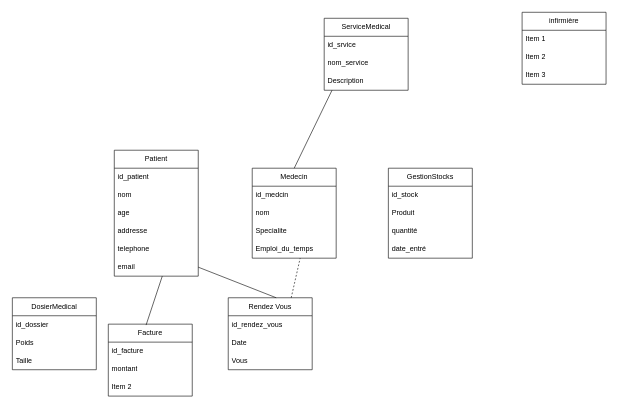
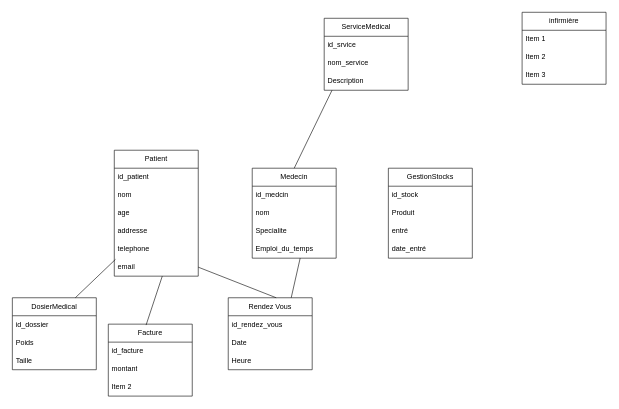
(407, 231) -> (402, 231)
(296, 279) -> (296, 279)
none -> (94, 280)
(240, 361) -> (242, 361)
